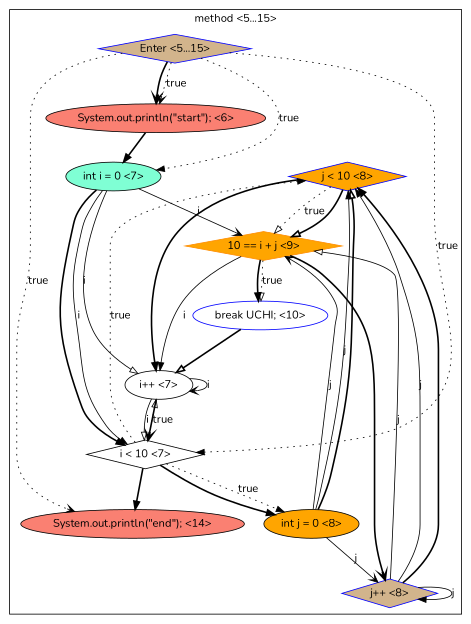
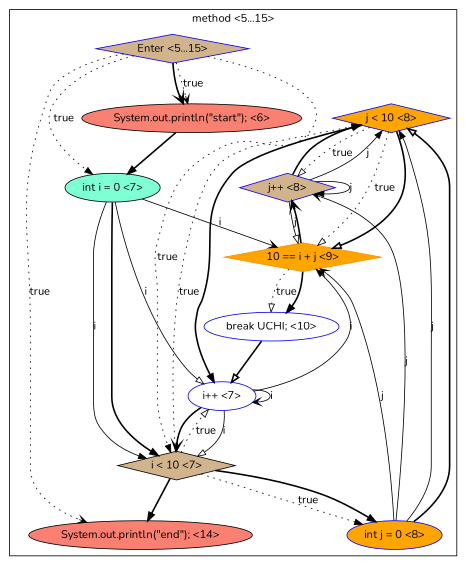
none -> (334, 146)
(186, 298) -> (336, 353)
(159, 385) -> (222, 396)
(145, 454) -> (176, 466)
(311, 524) -> (395, 535)
